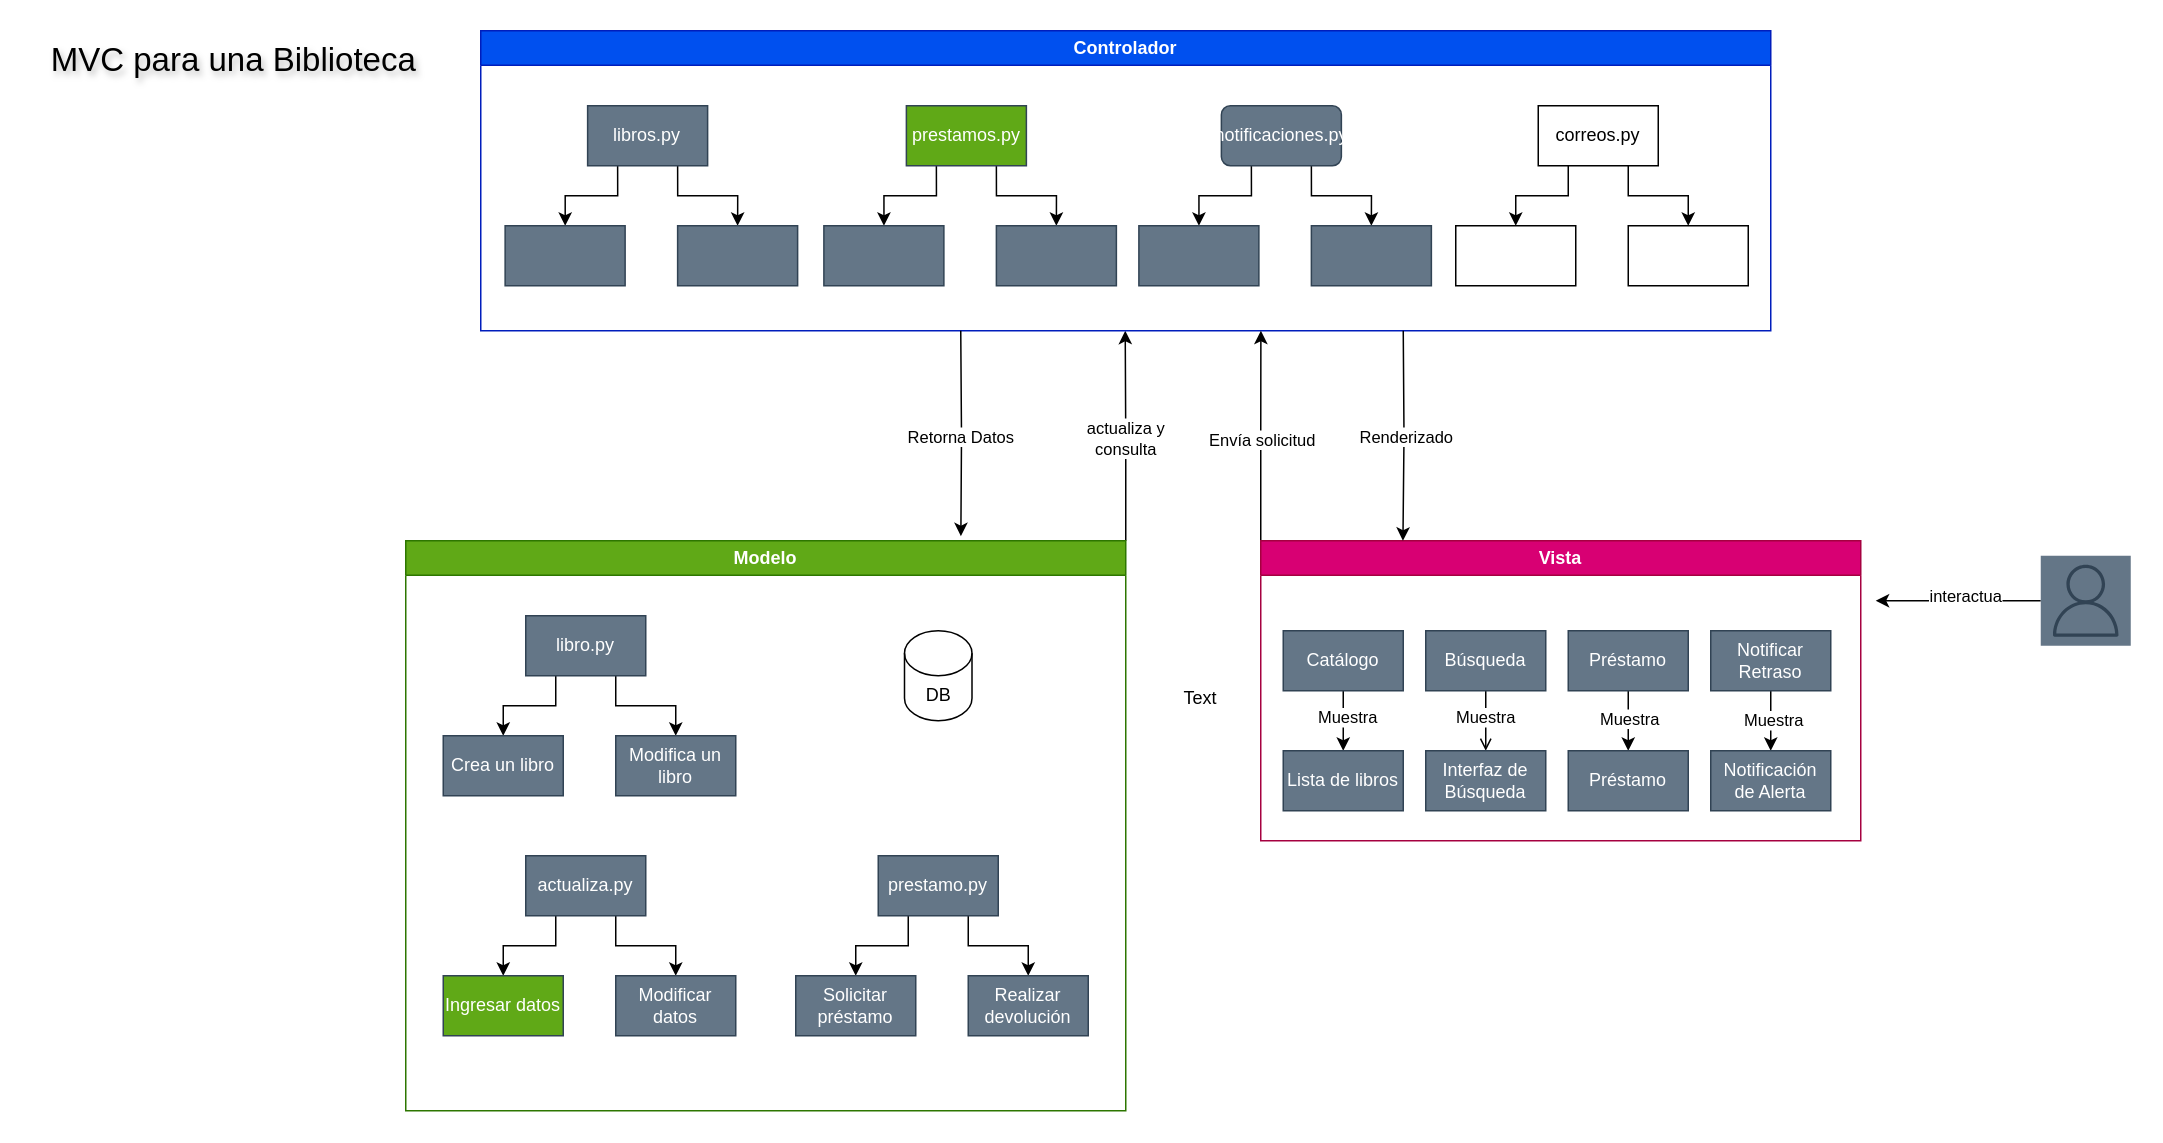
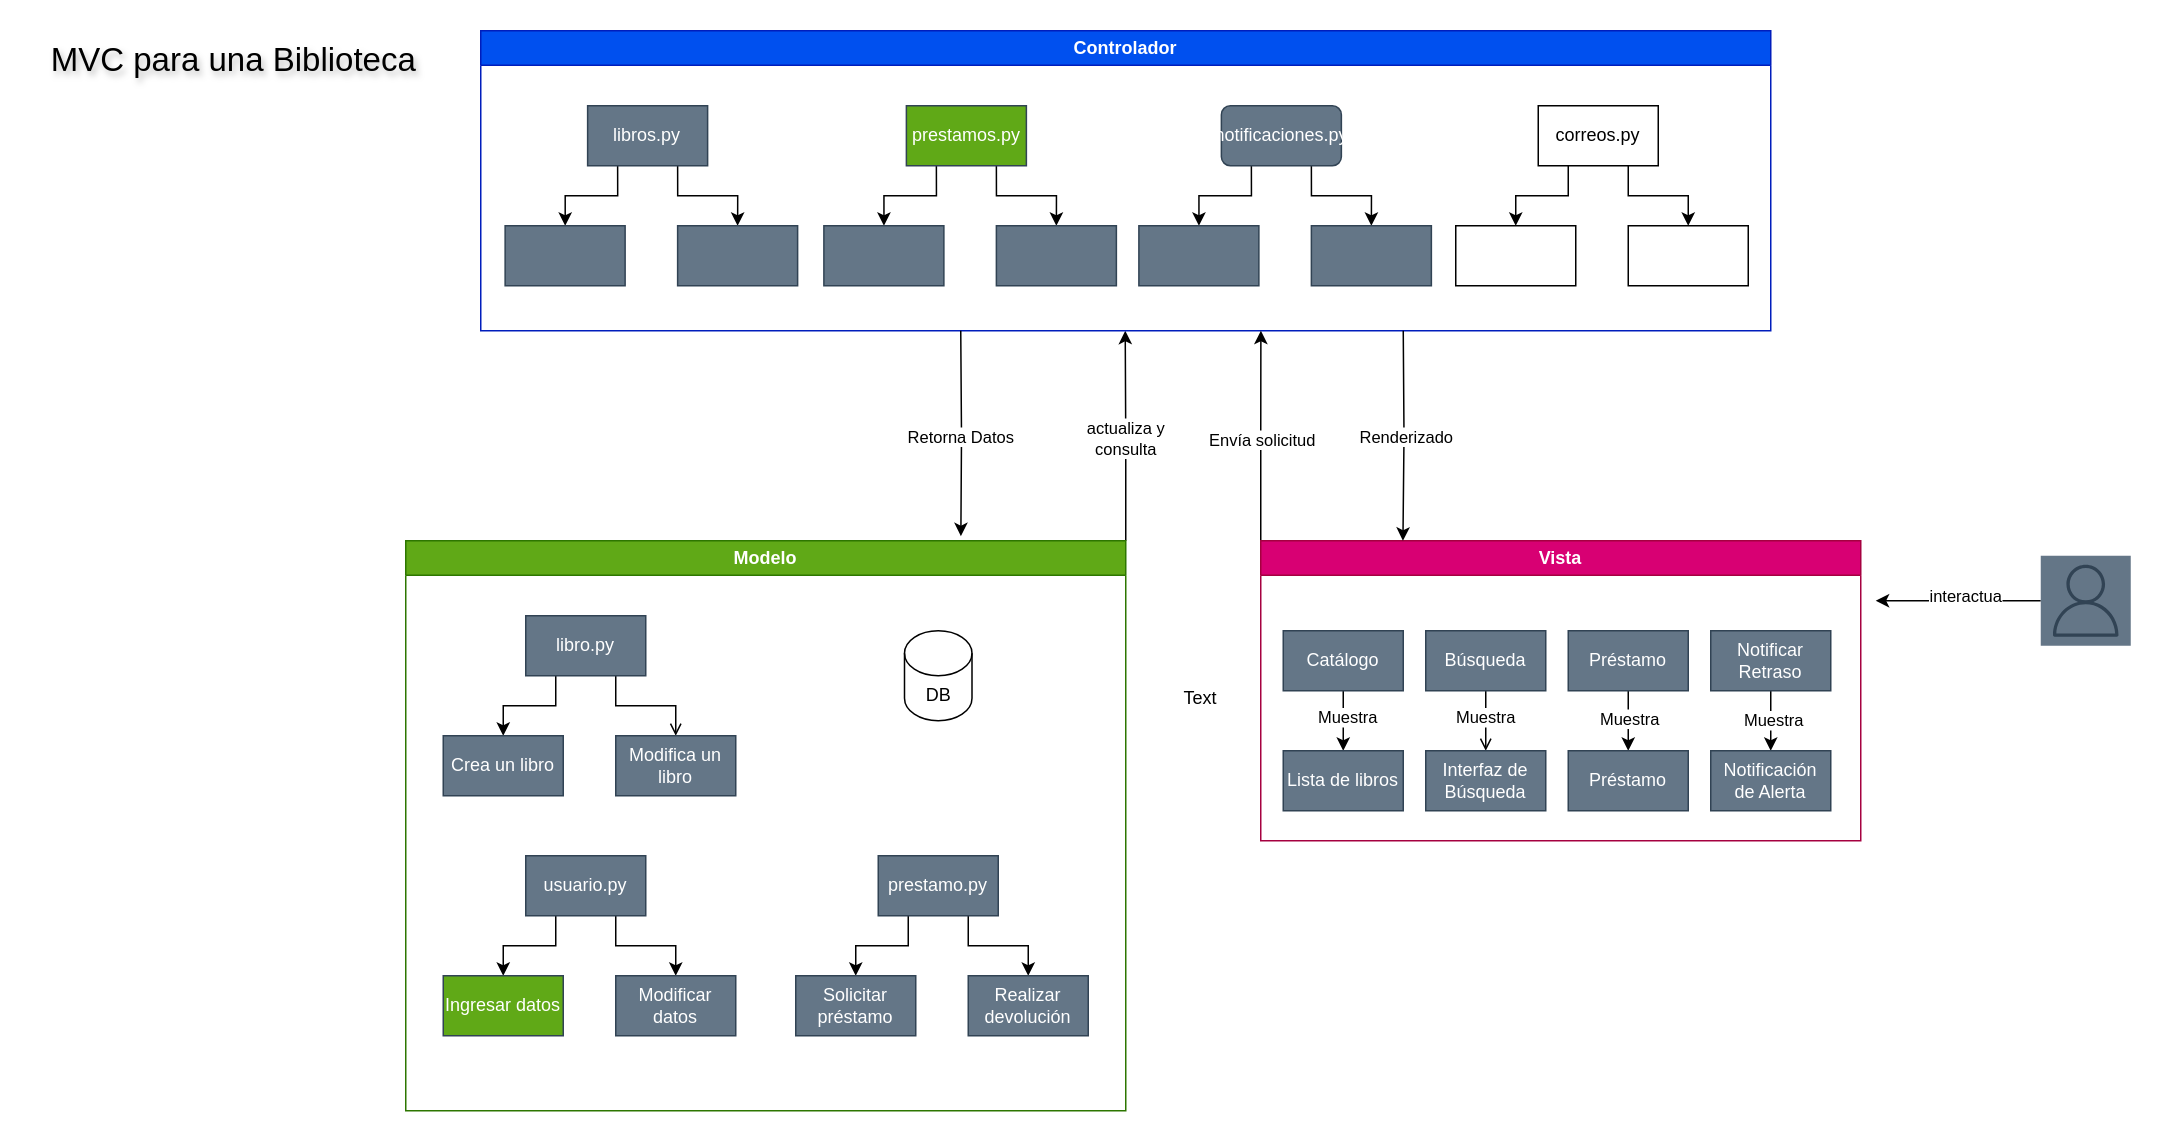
(676, 724) -> (676, 726)
(586, 886) -> (586, 886)
